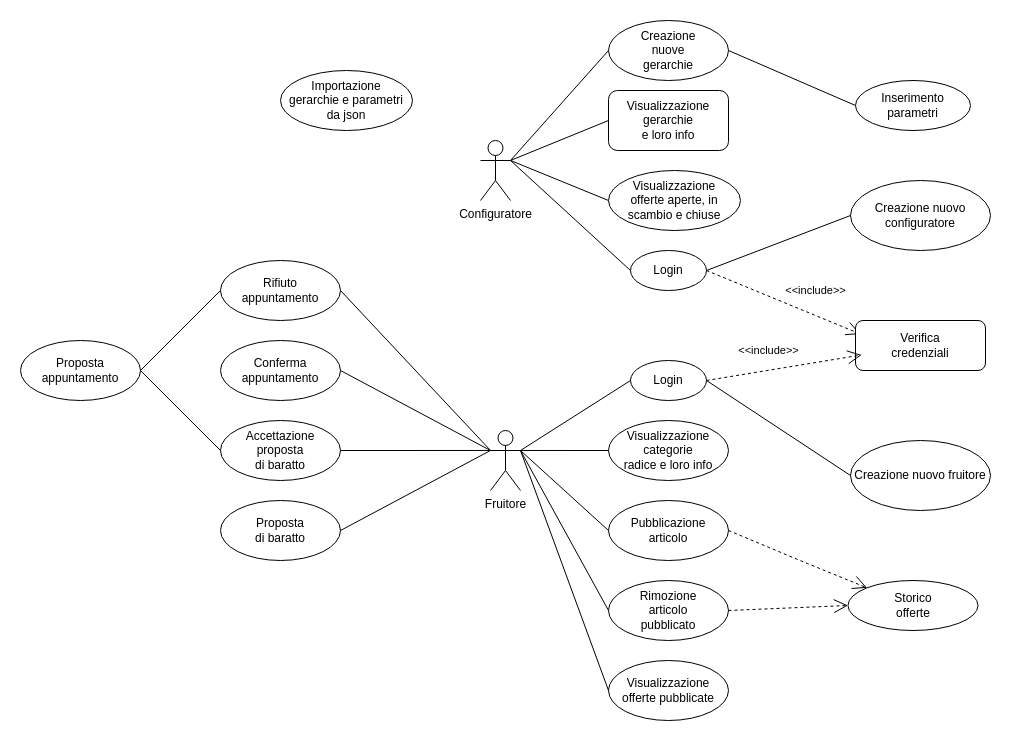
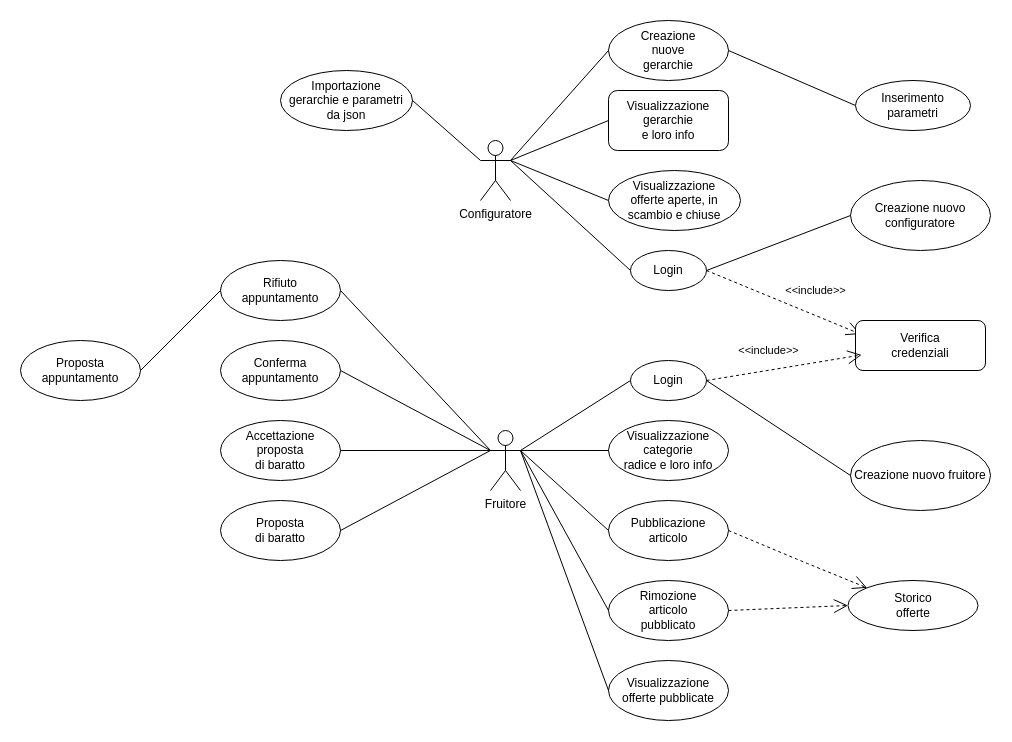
none -> (446, 130)
(181, 411) -> none
